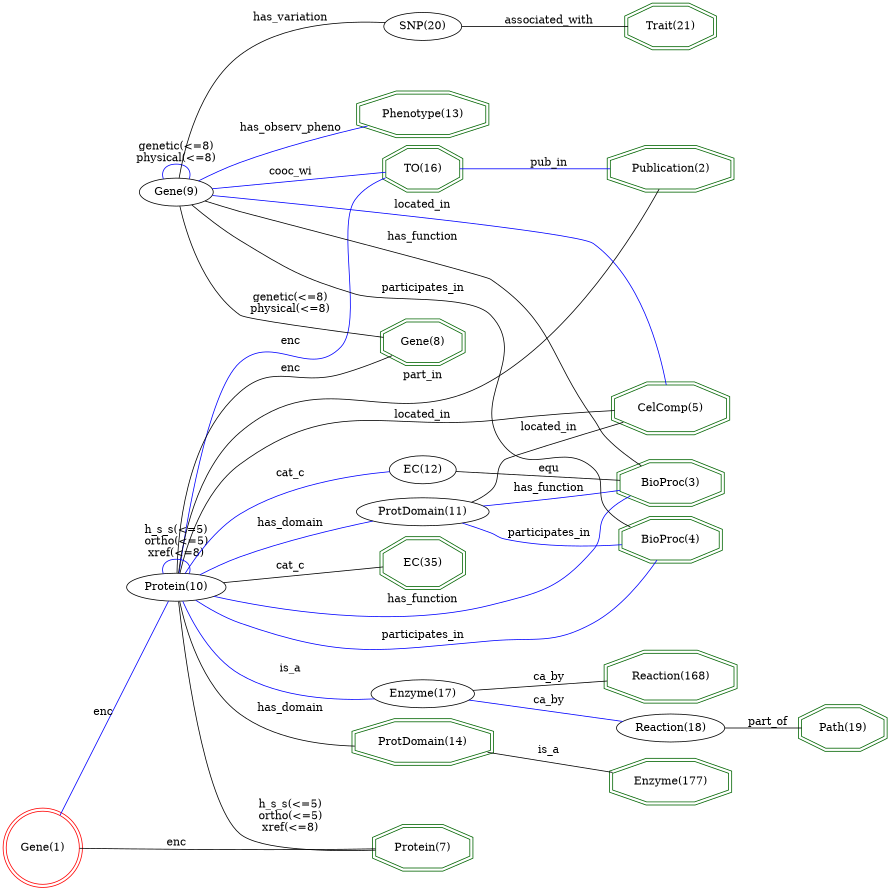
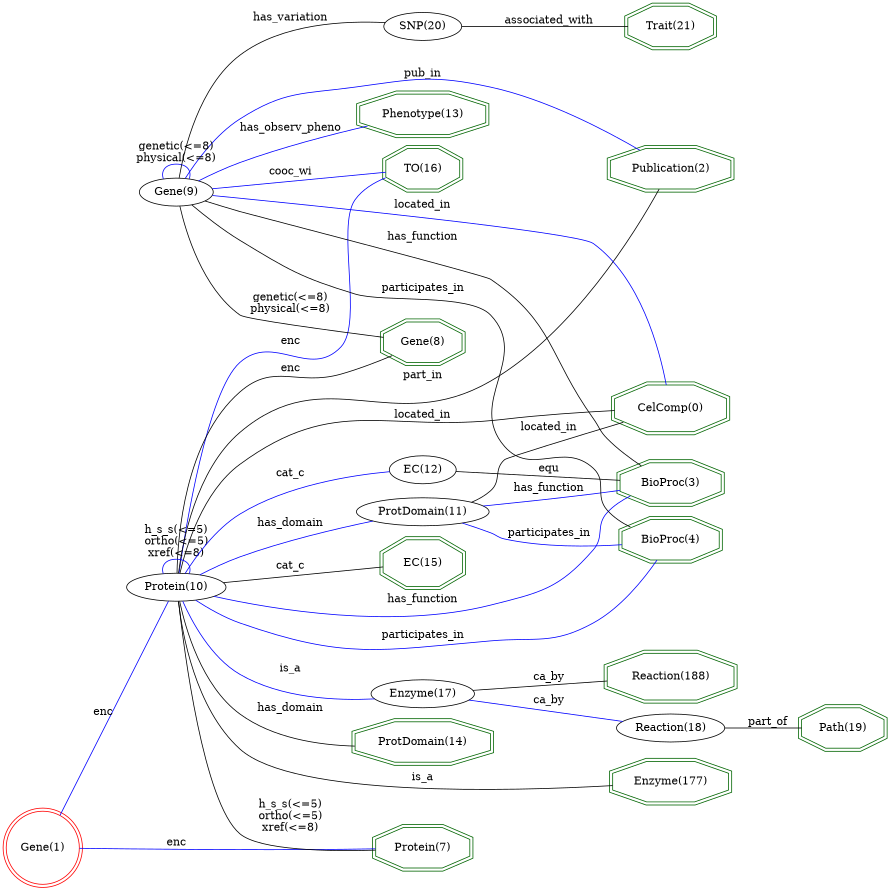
(535, 169) -> (403, 81)
(671, 408) -> (671, 408)
(423, 563) -> (423, 563)
(671, 677) -> (671, 677)
(550, 762) -> (342, 781)
(227, 850) -> (227, 850)
